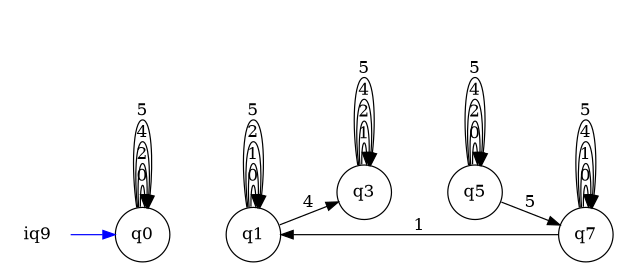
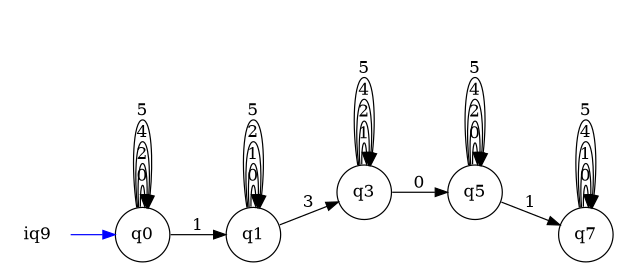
none -> (414, 192)
(309, 203) -> (309, 203)
(530, 203) -> (530, 203)
(426, 235) -> (192, 235)
